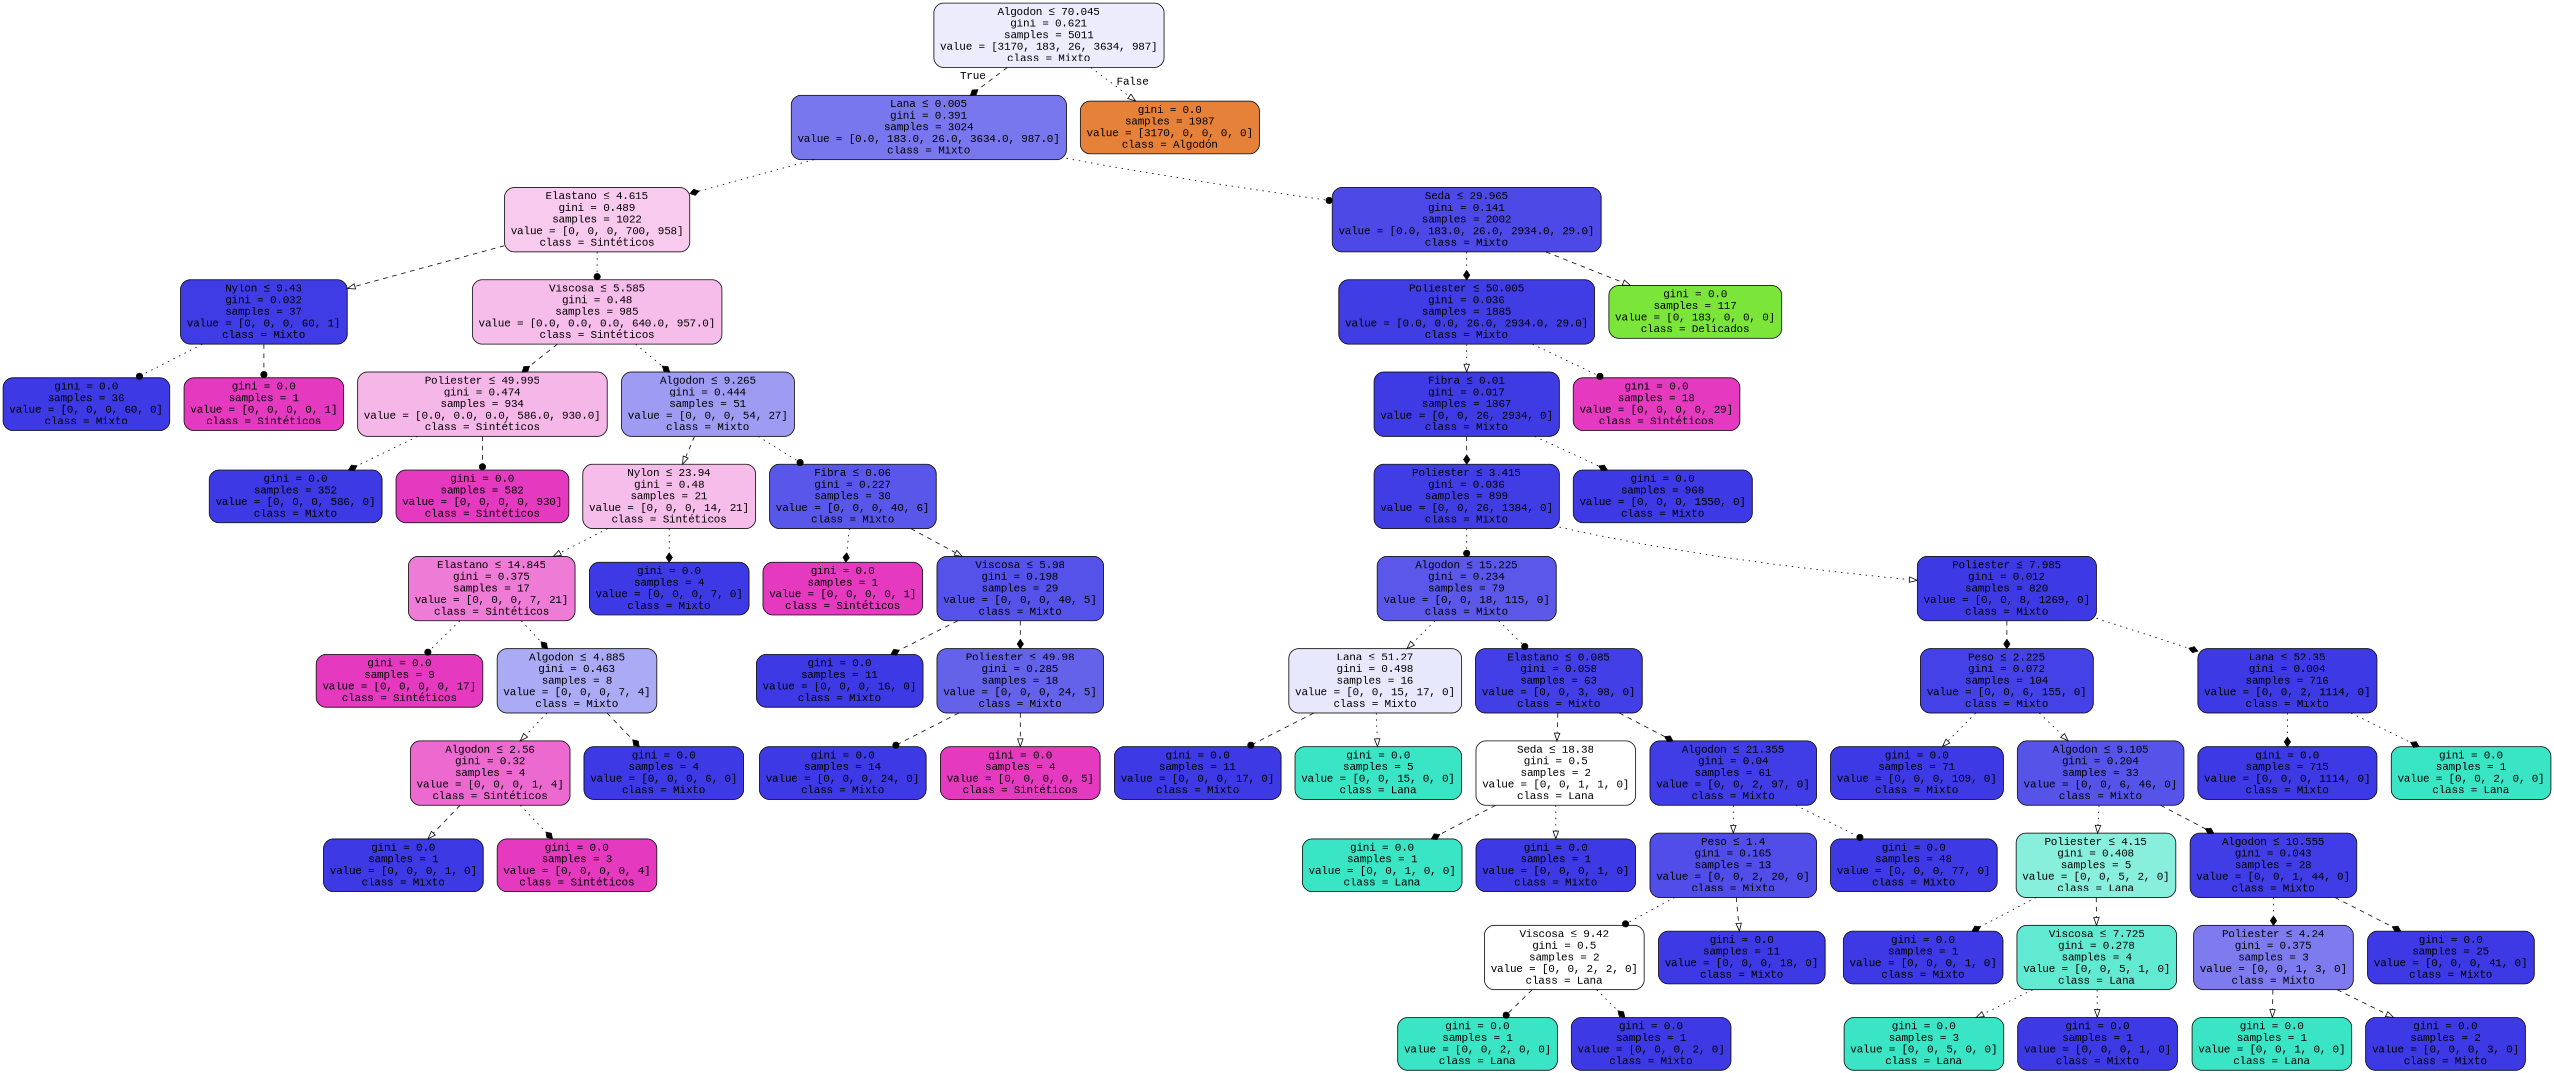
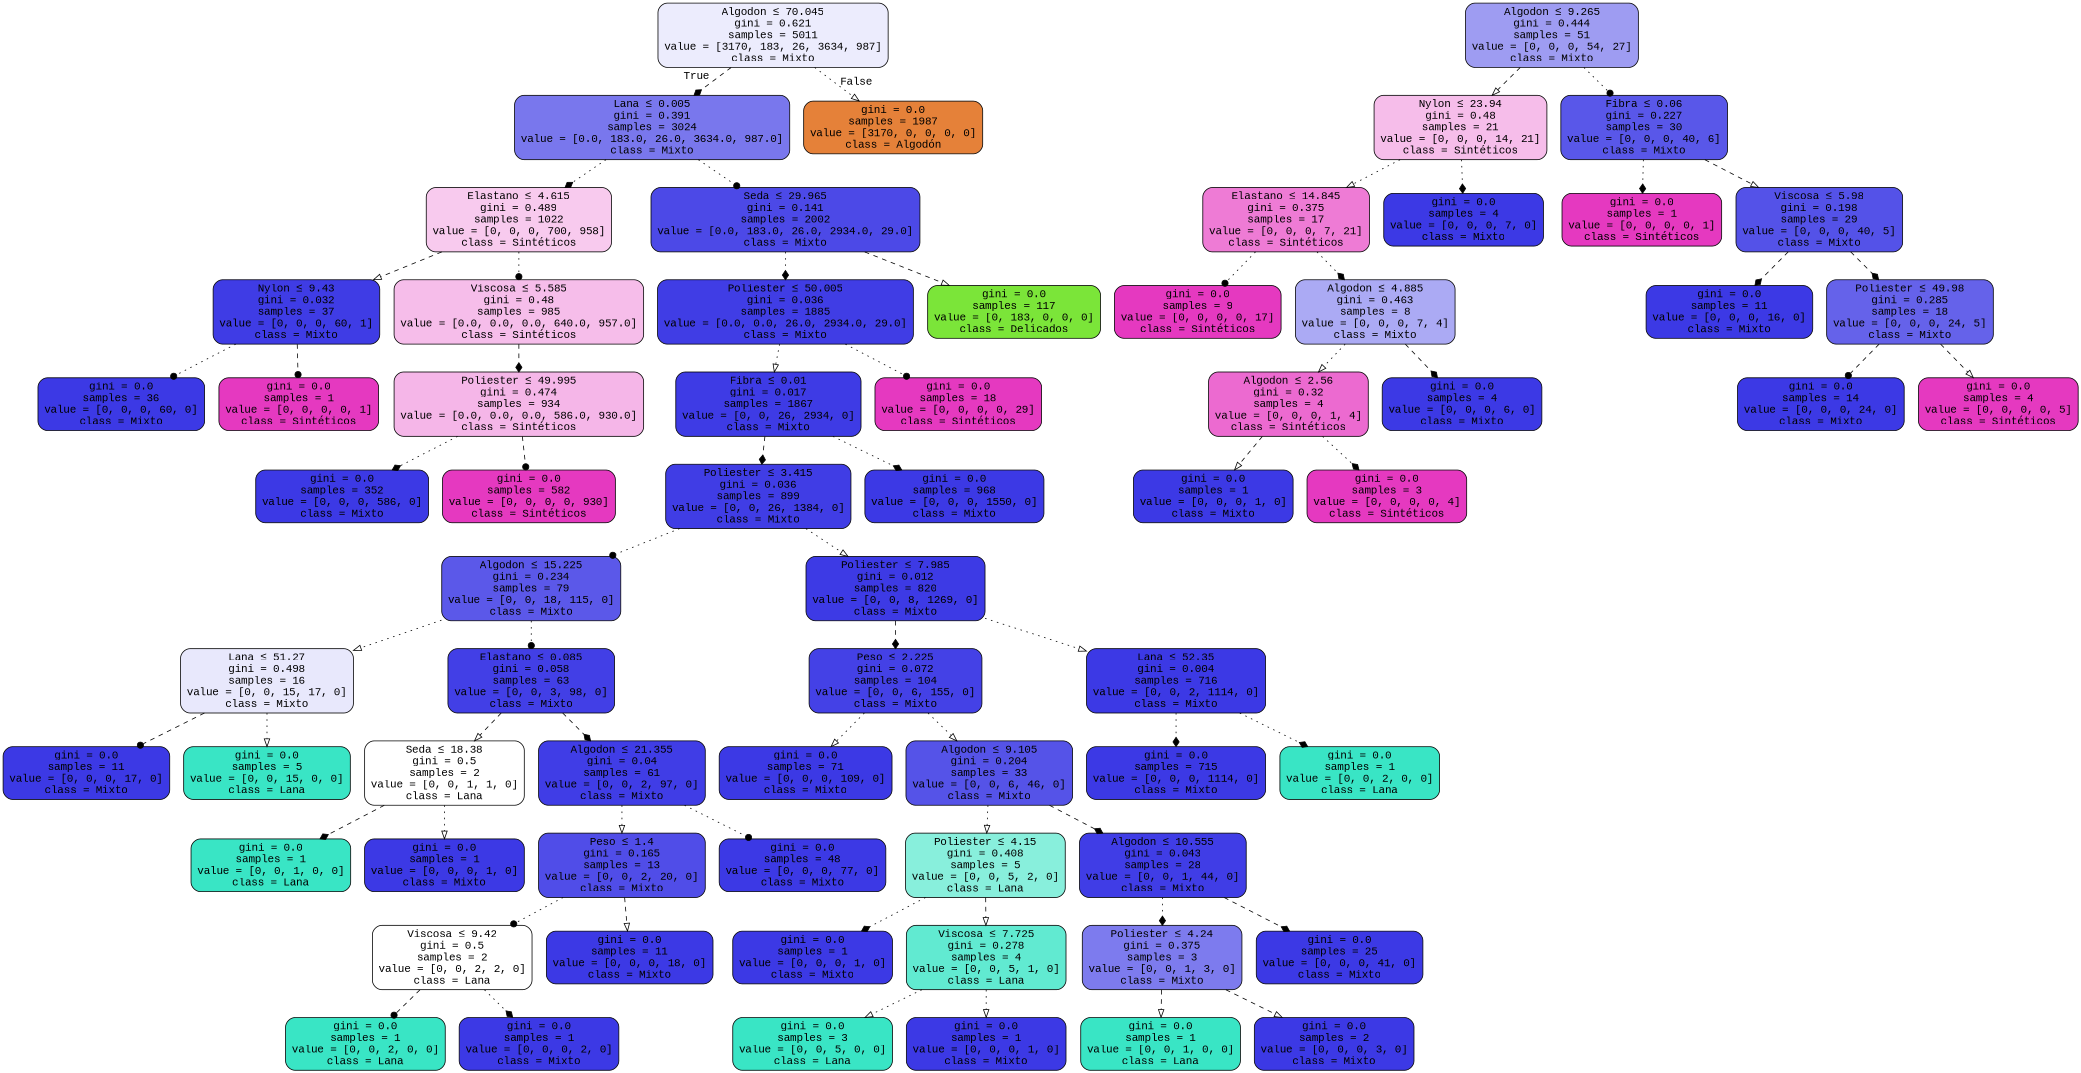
(649, 355) -> none
(2143, 633) -> (1032, 633)
